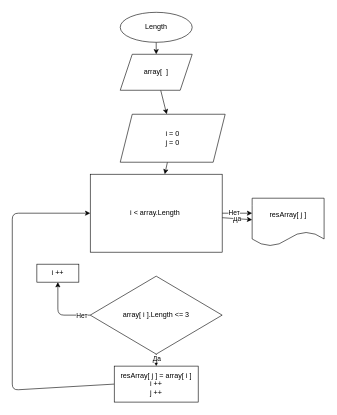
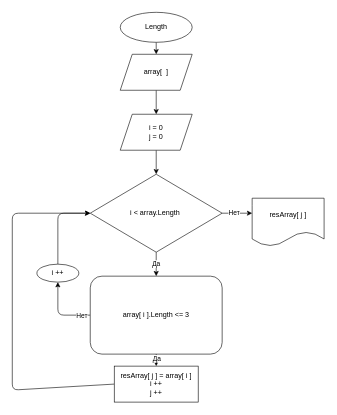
(173, 138) -> (156, 132)
(156, 213) -> (156, 213)
(235, 219) -> (156, 265)
none -> (58, 239)
(58, 273) -> (58, 273)
(156, 315) -> (156, 315)
